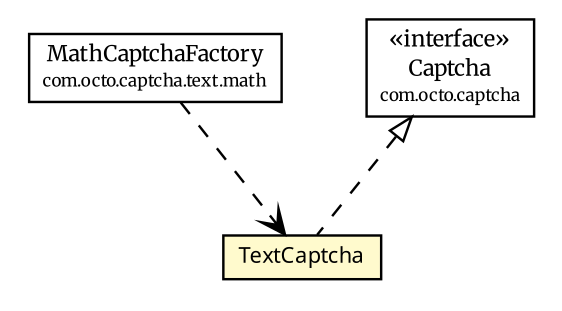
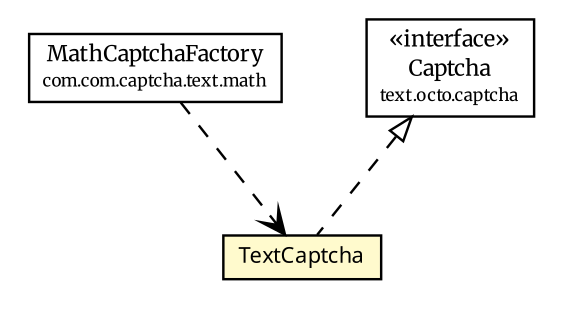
(155, 81) -> (155, 81)
(450, 96) -> (450, 96)
